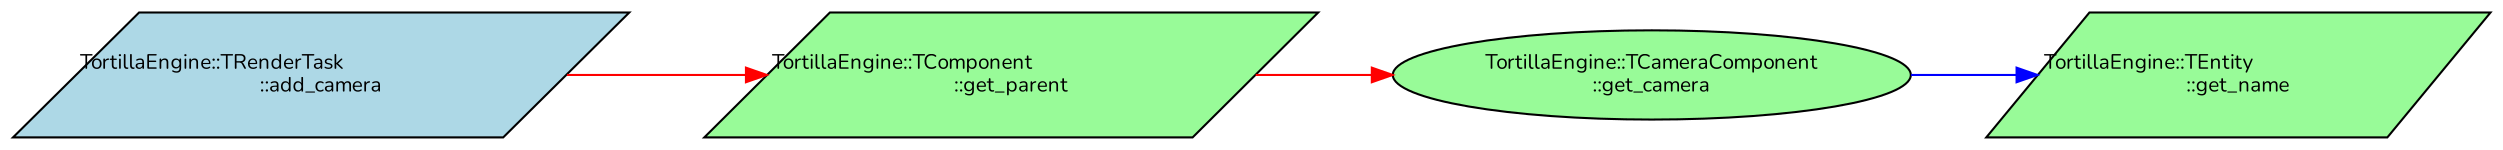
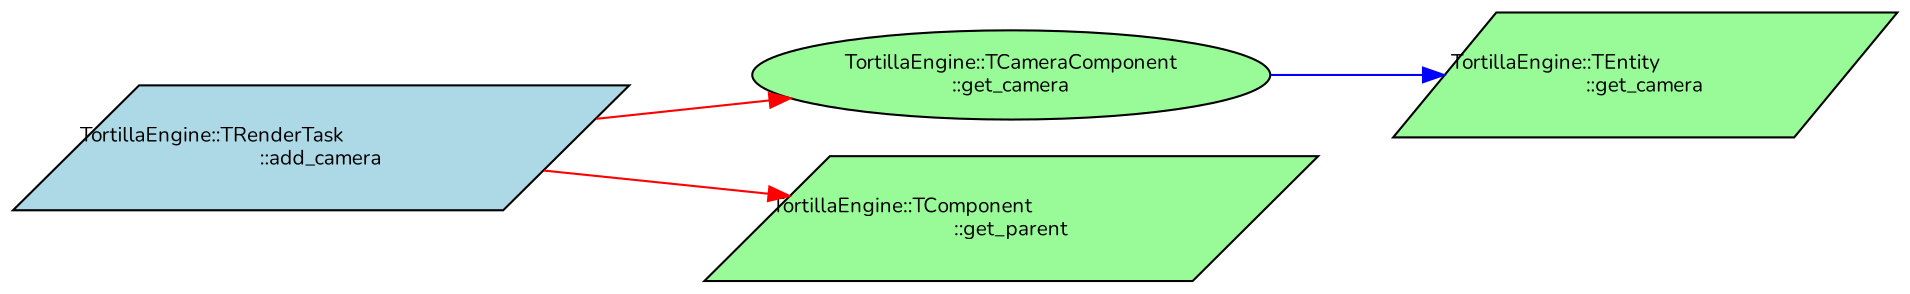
(1314, 75) -> (683, 110)
(2239, 75) -> (1645, 75)
